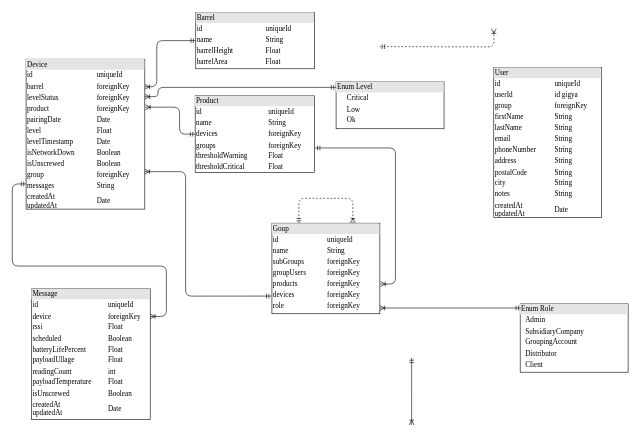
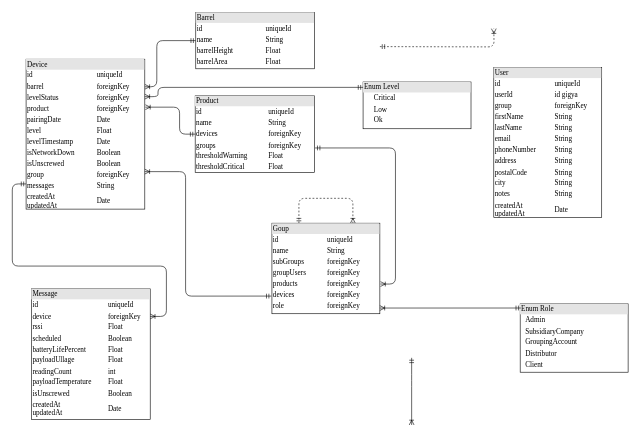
(390, 105) -> (417, 105)
